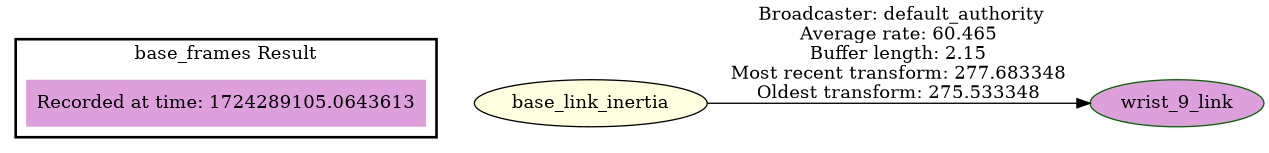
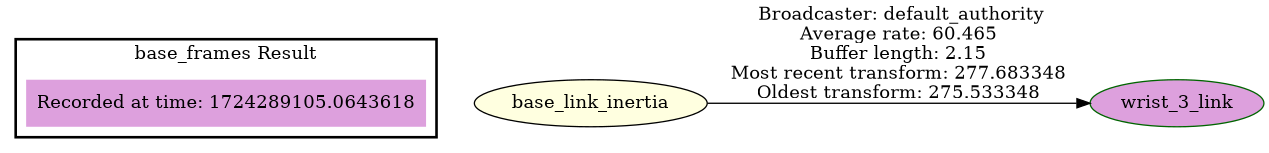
(226, 103) -> (226, 103)
(1177, 103) -> (1177, 103)
